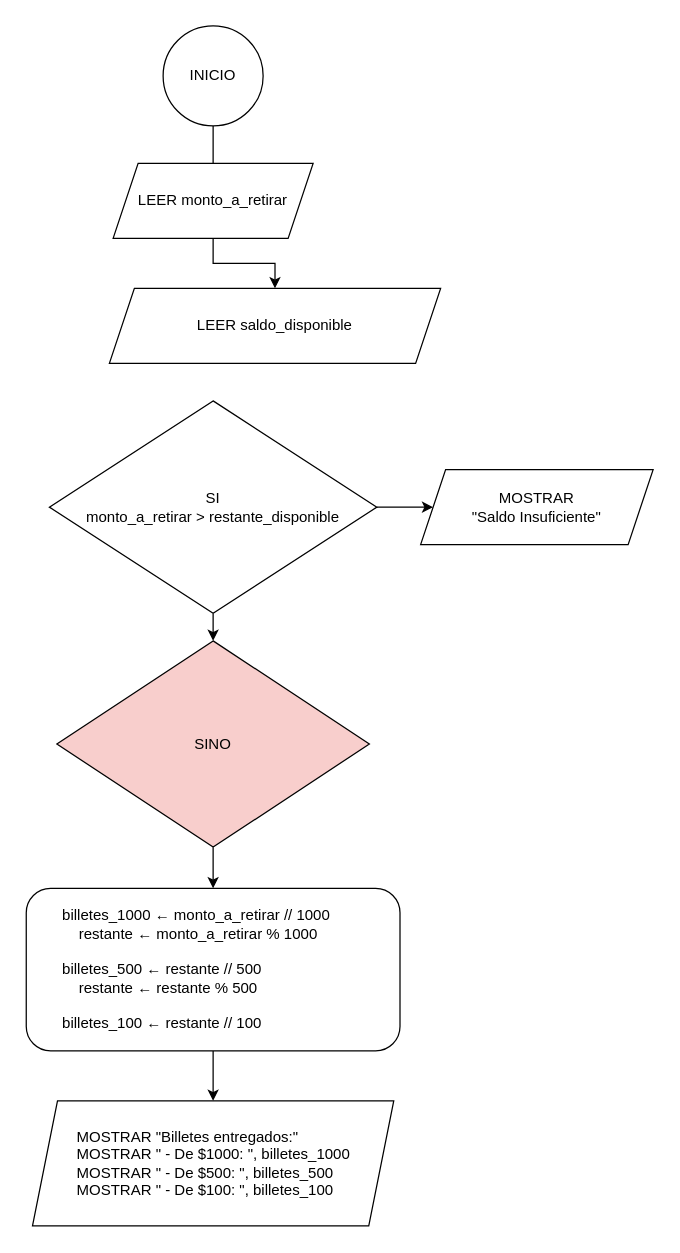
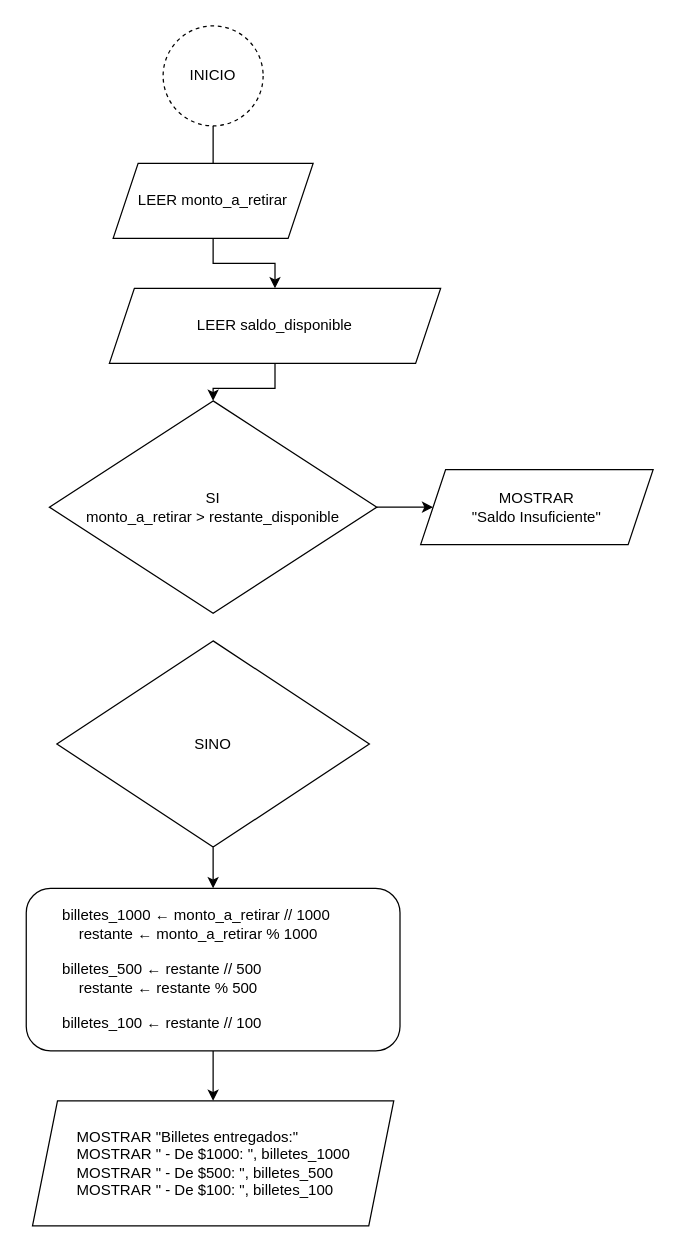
(213, 76) -> (213, 76)
none -> (255, 388)
(213, 631) -> none
(213, 744) -> (213, 744)
